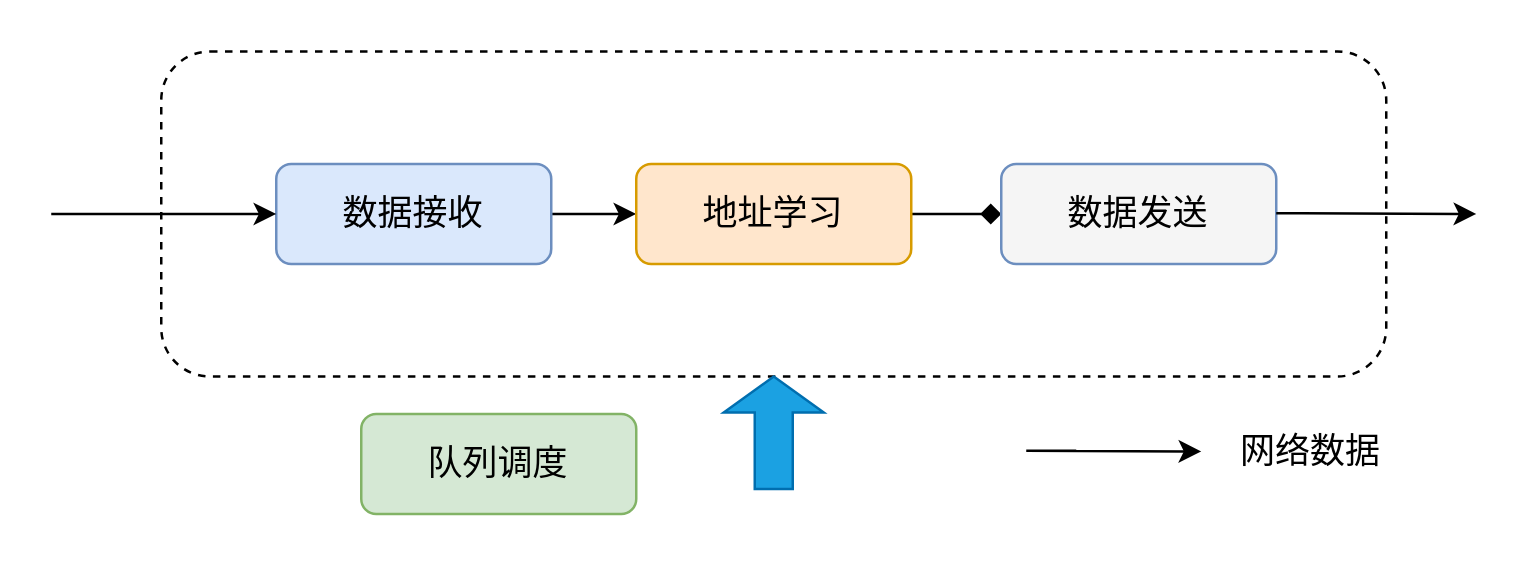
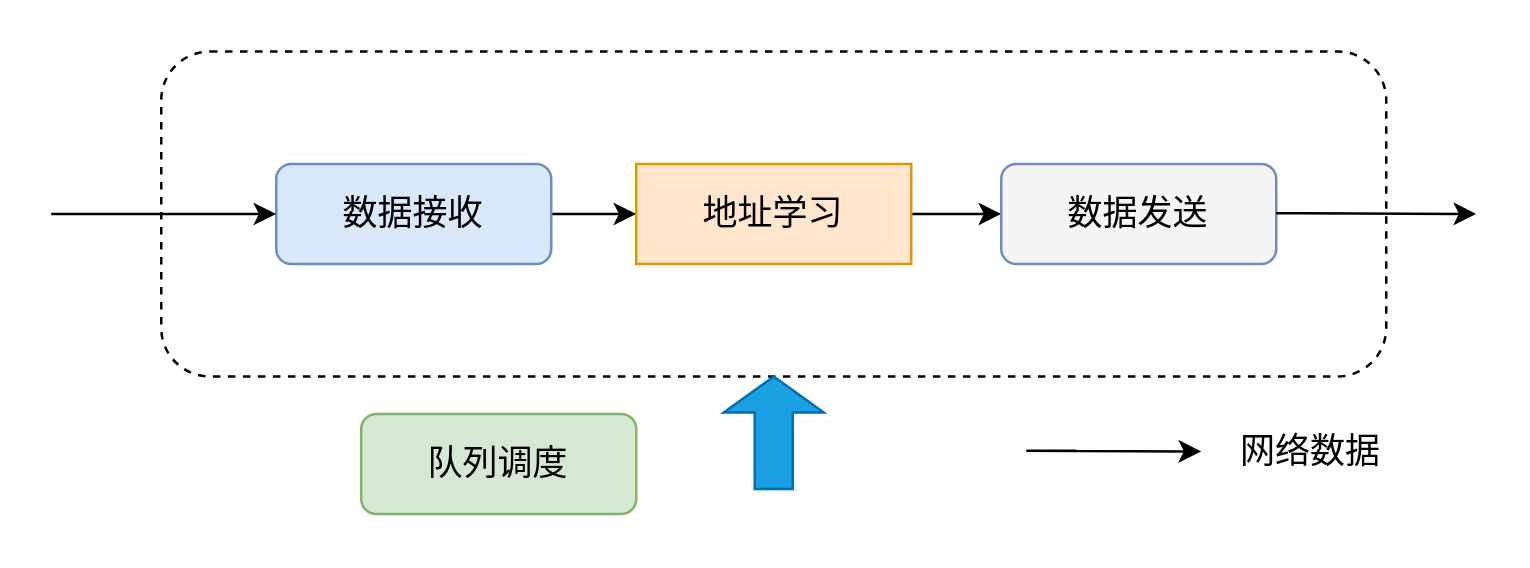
(774, 214) -> (774, 214)
(981, 214) -> (982, 214)
